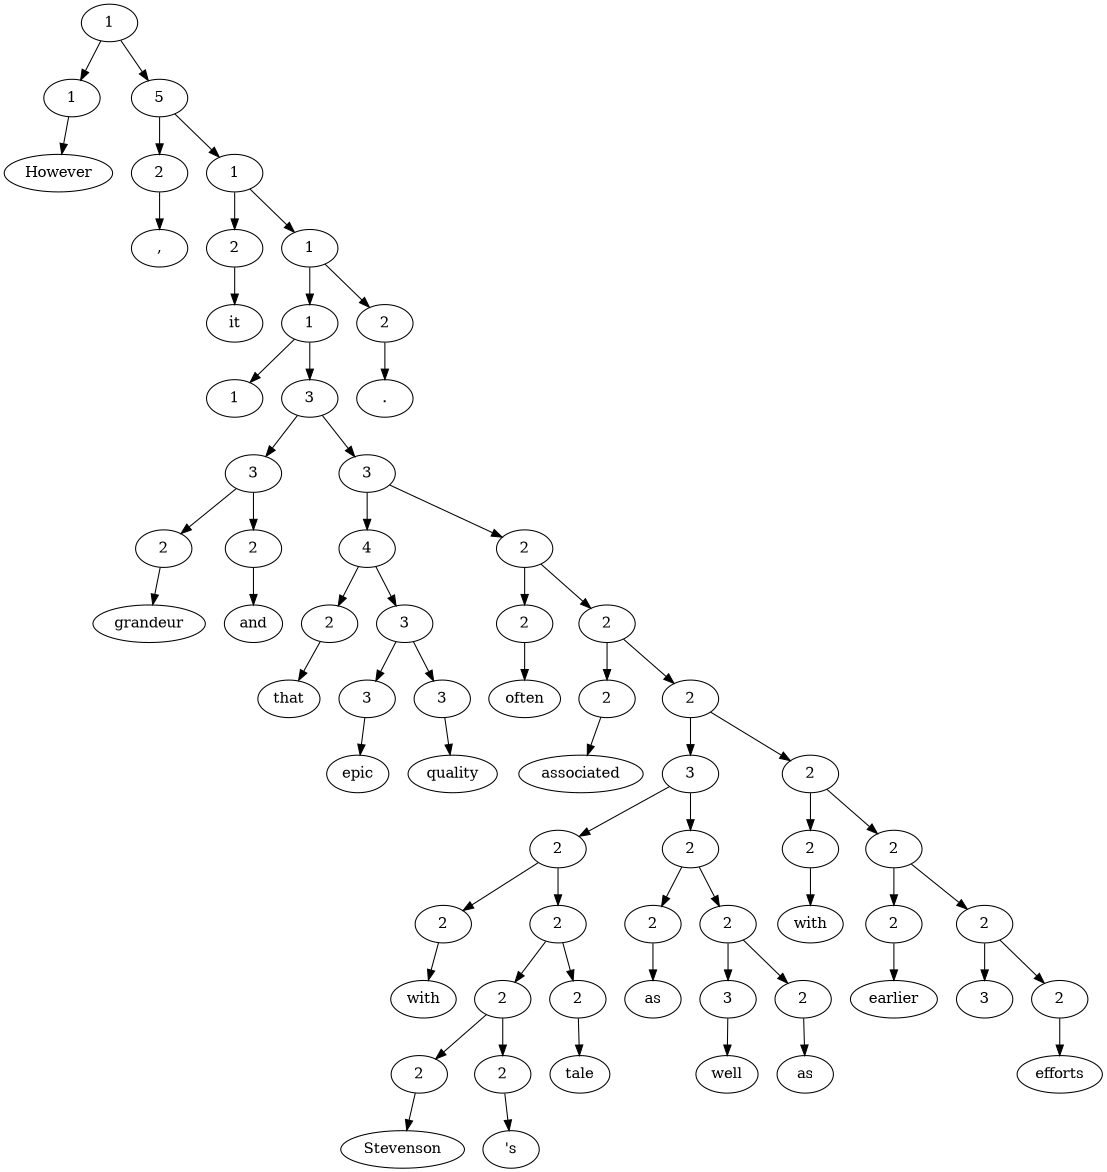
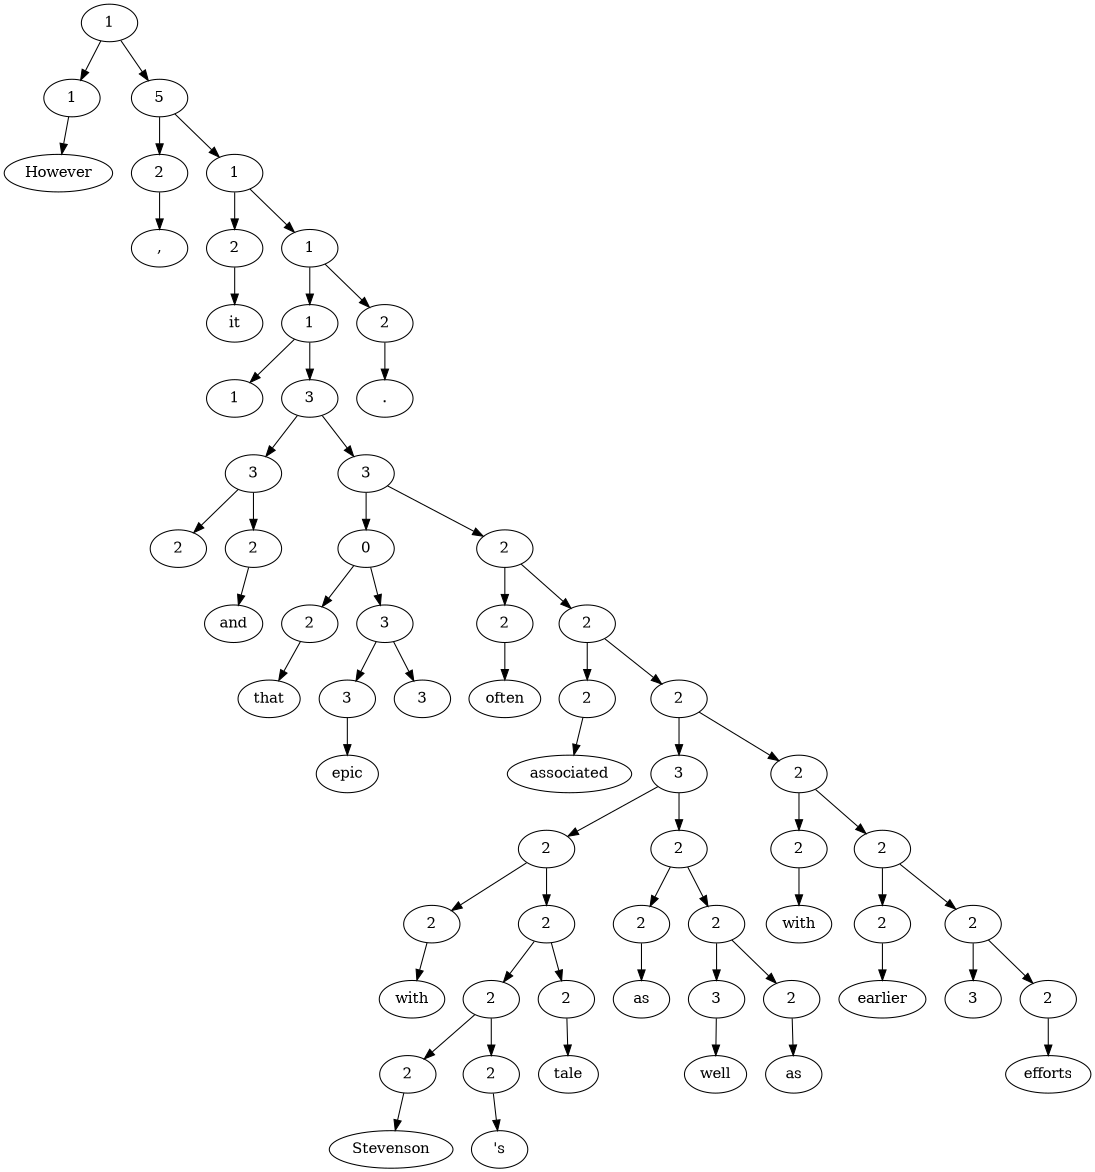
(367, 549) -> (366, 549)
(149, 624) -> none
(453, 774) -> none
